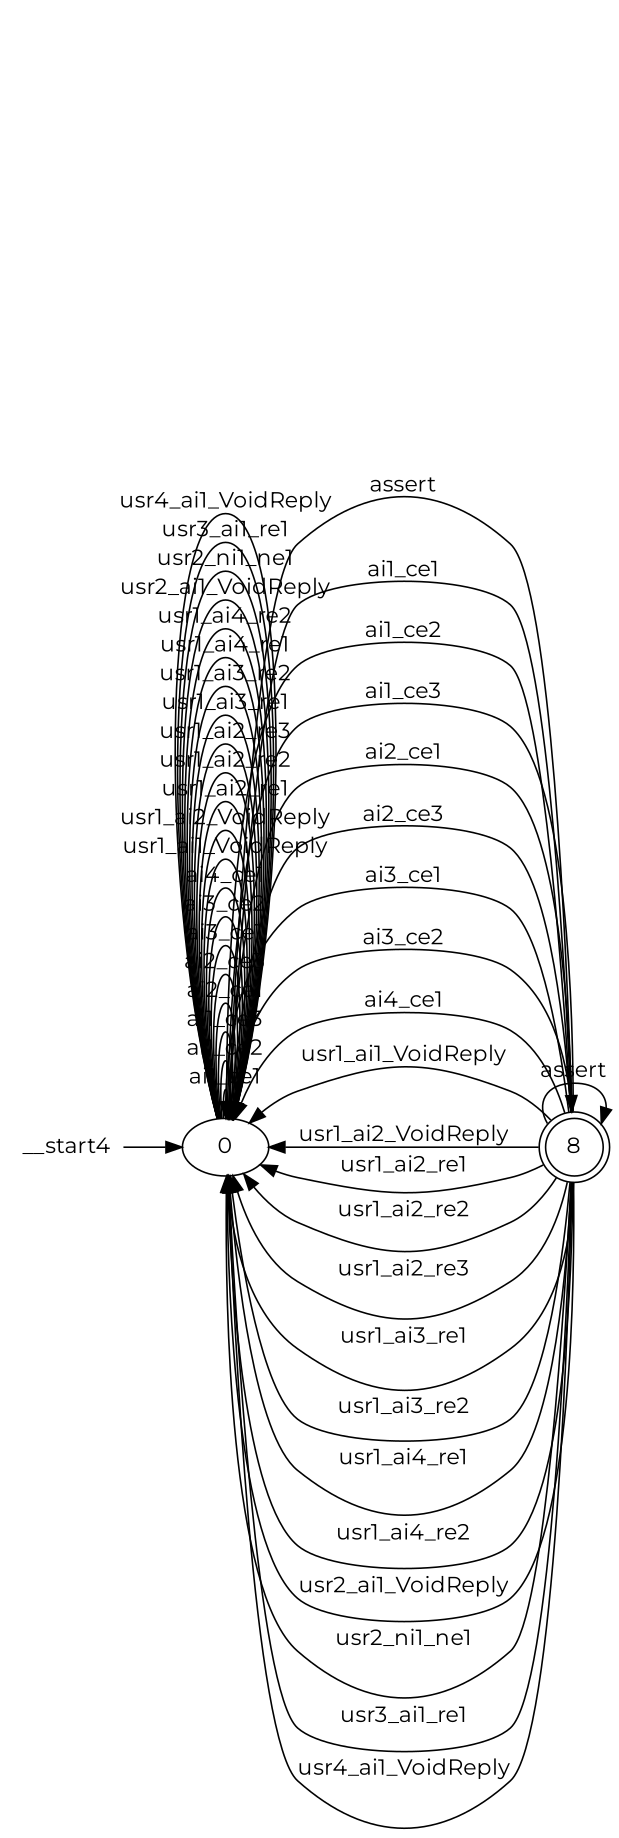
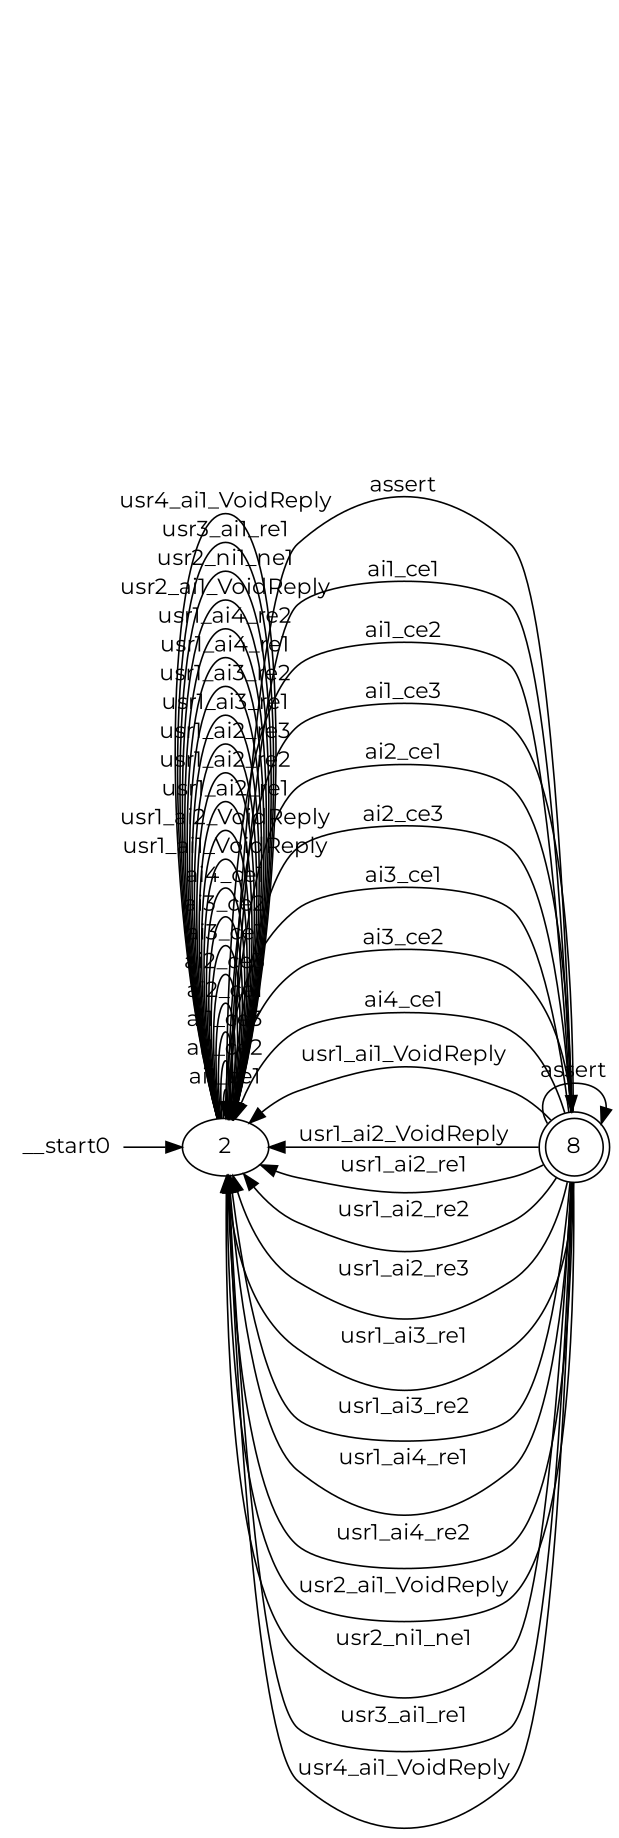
(66, 1147) -> (66, 1147)
(226, 1147) -> (226, 1147)
